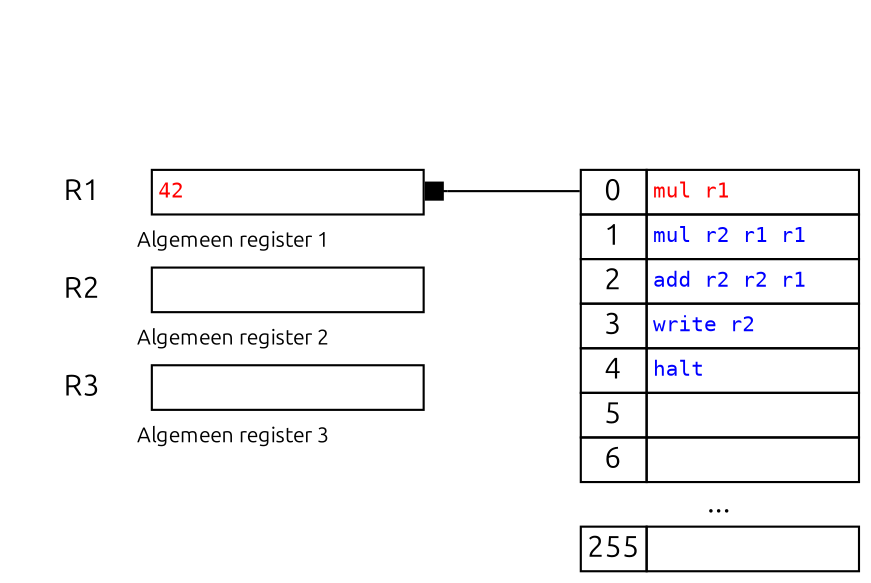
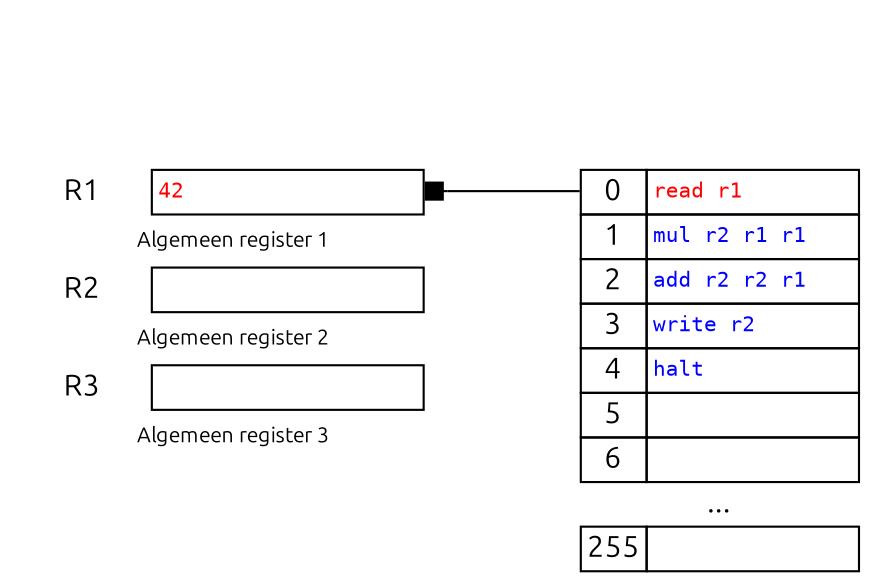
(692, 191) -> (699, 191)
